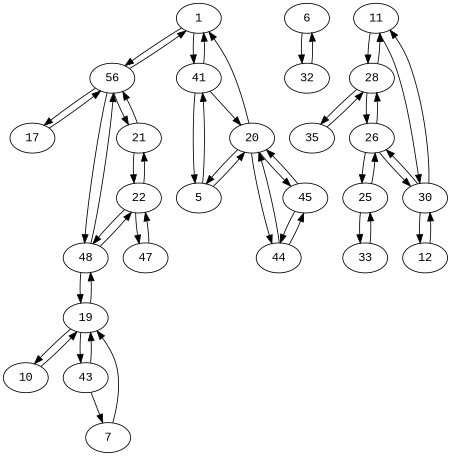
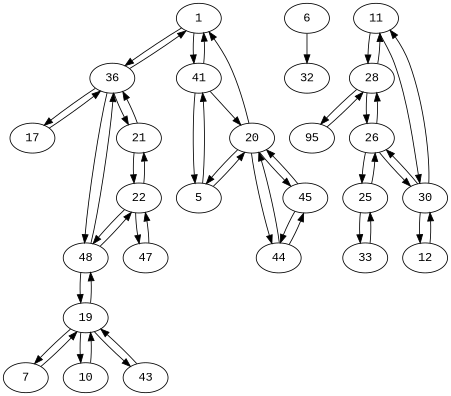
(313, 52) -> none
(112, 78) -> (112, 78)
(312, 138) -> (312, 138)
(95, 404) -> (55, 343)
